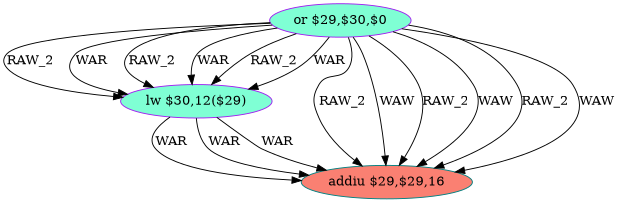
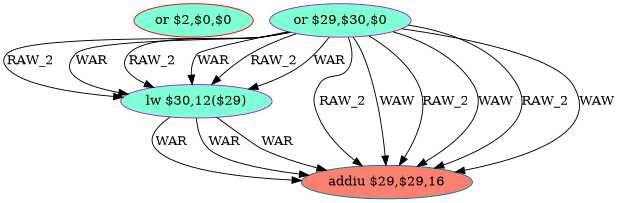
none -> (194, 20)
